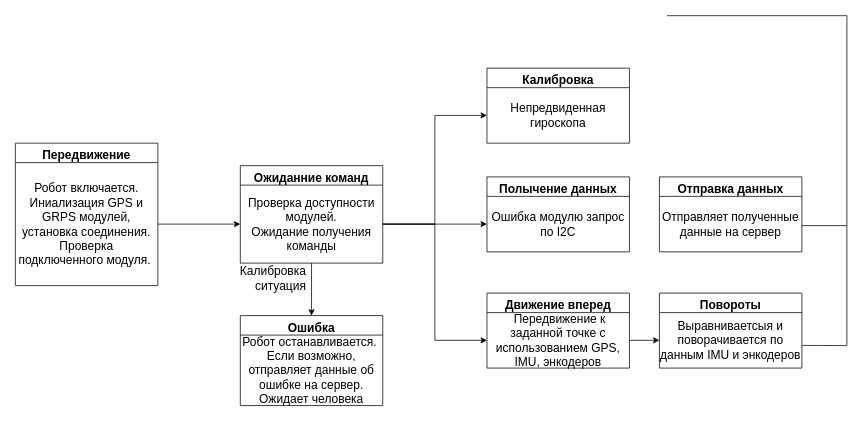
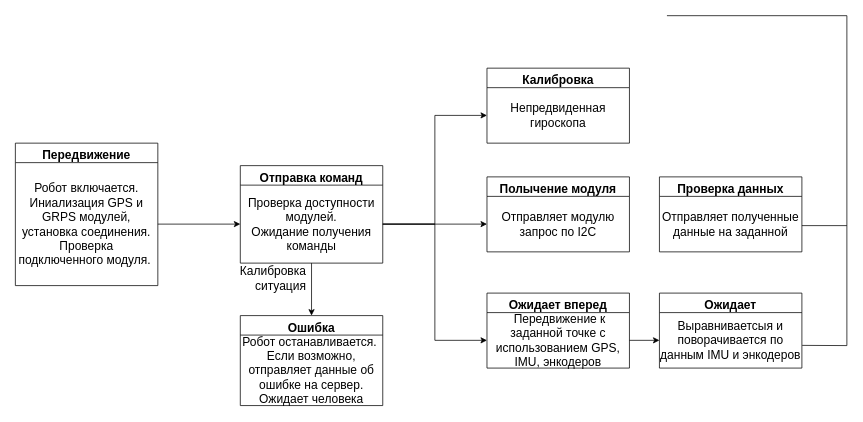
(312, 178) -> (312, 178)
(558, 189) -> (558, 189)
(731, 189) -> (731, 189)
(558, 224) -> (558, 224)
(731, 224) -> (731, 224)
(558, 305) -> (558, 305)
(731, 305) -> (731, 305)
